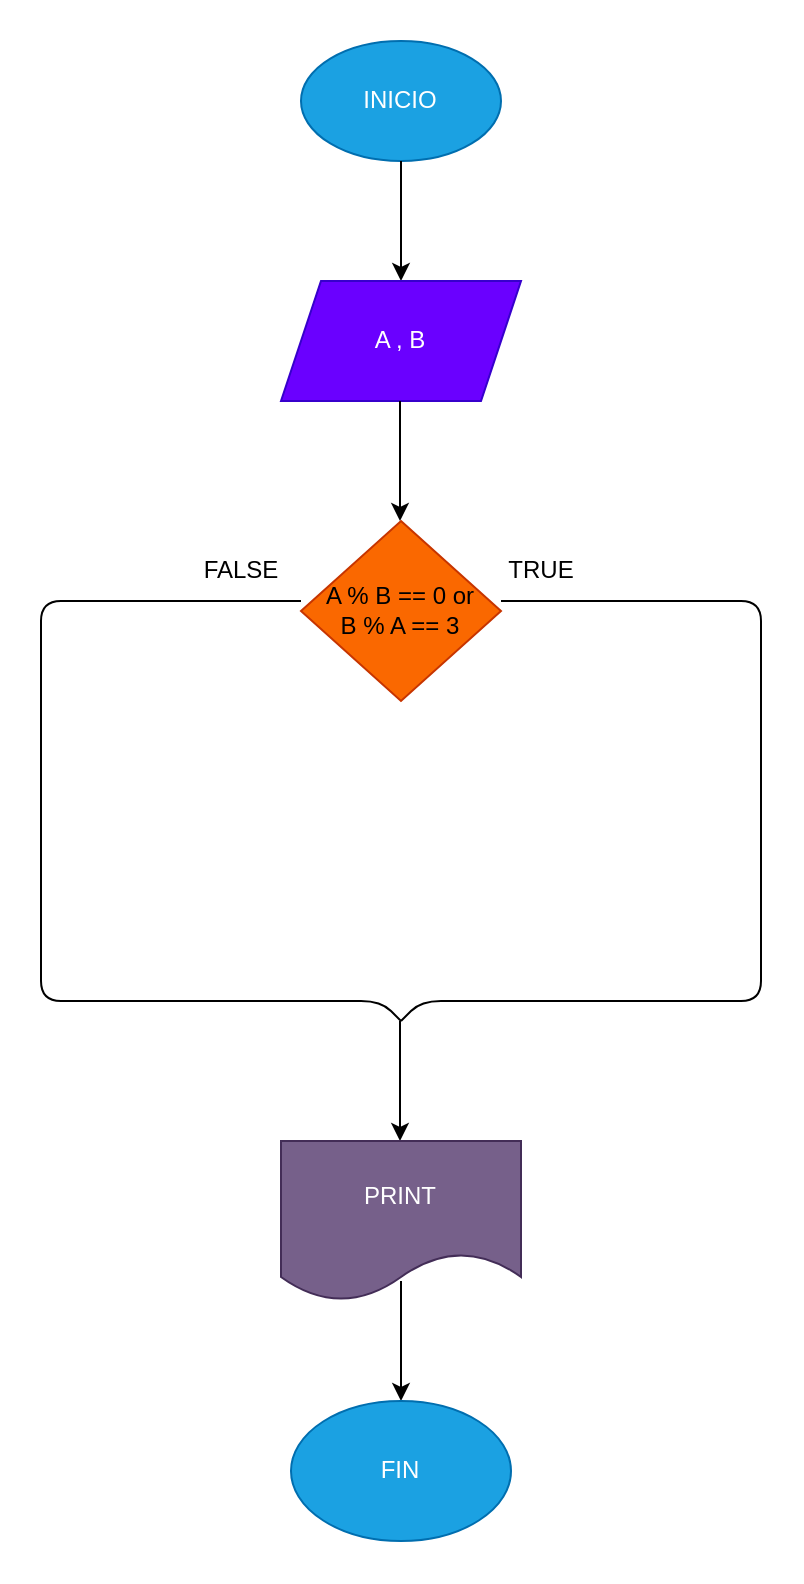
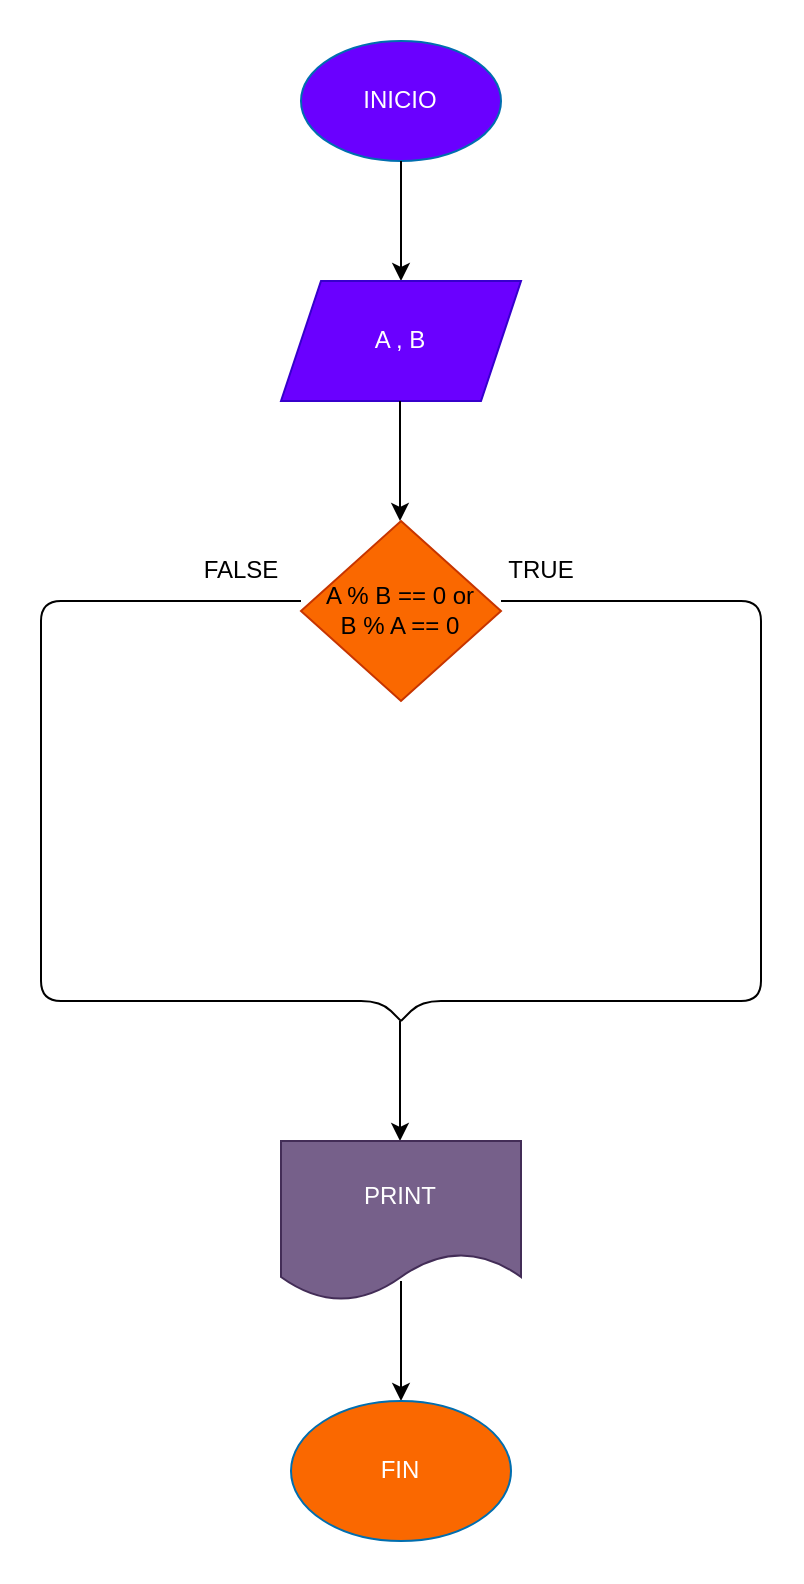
(401, 101) -> (401, 101)
(401, 611) -> (401, 611)
(401, 1471) -> (401, 1471)
